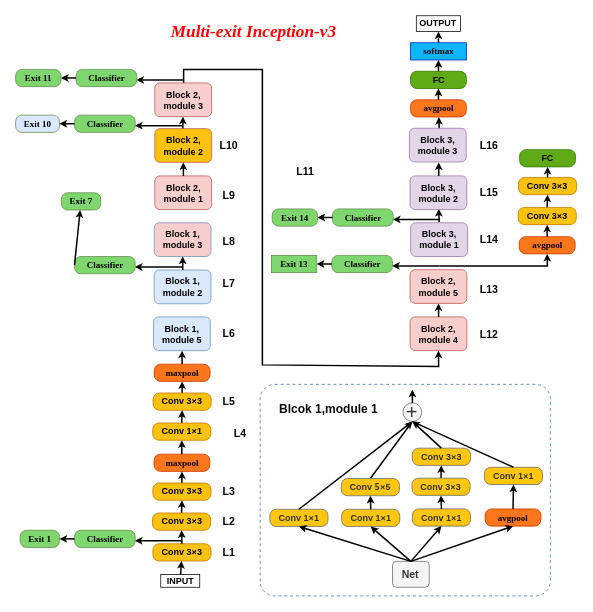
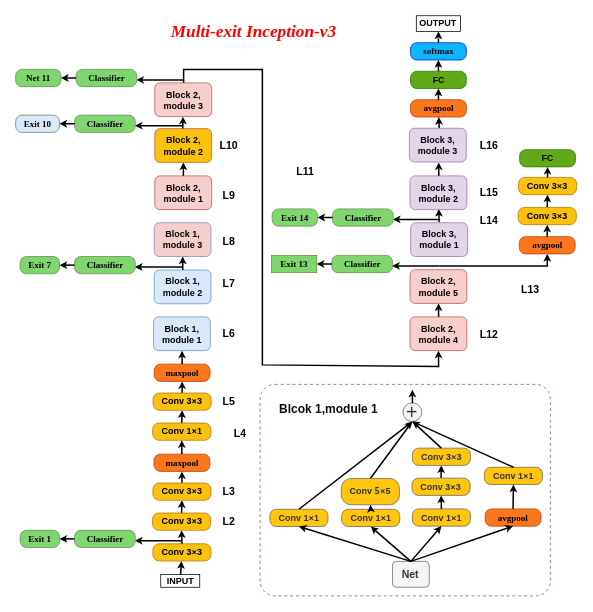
(438, 51) -> (438, 51)
(38, 78) -> (38, 78)
(81, 201) -> (40, 265)
(489, 240) -> (489, 221)
(489, 290) -> (530, 290)
(182, 334) -> (182, 334)
(370, 487) -> (370, 492)
(228, 552) -> none
